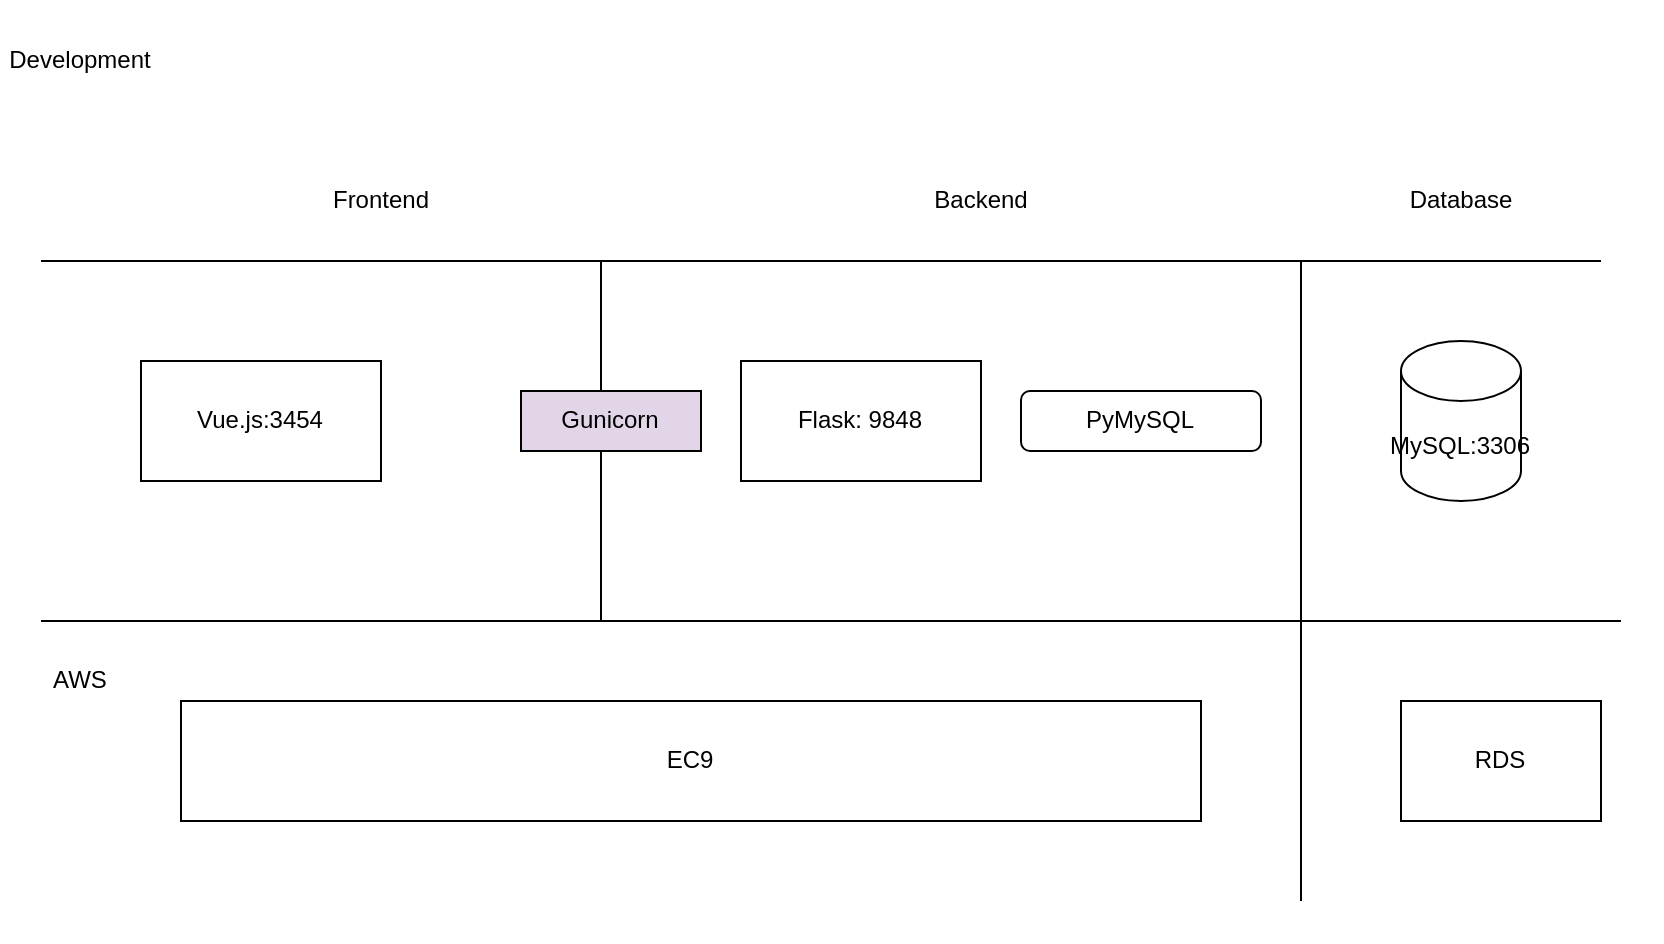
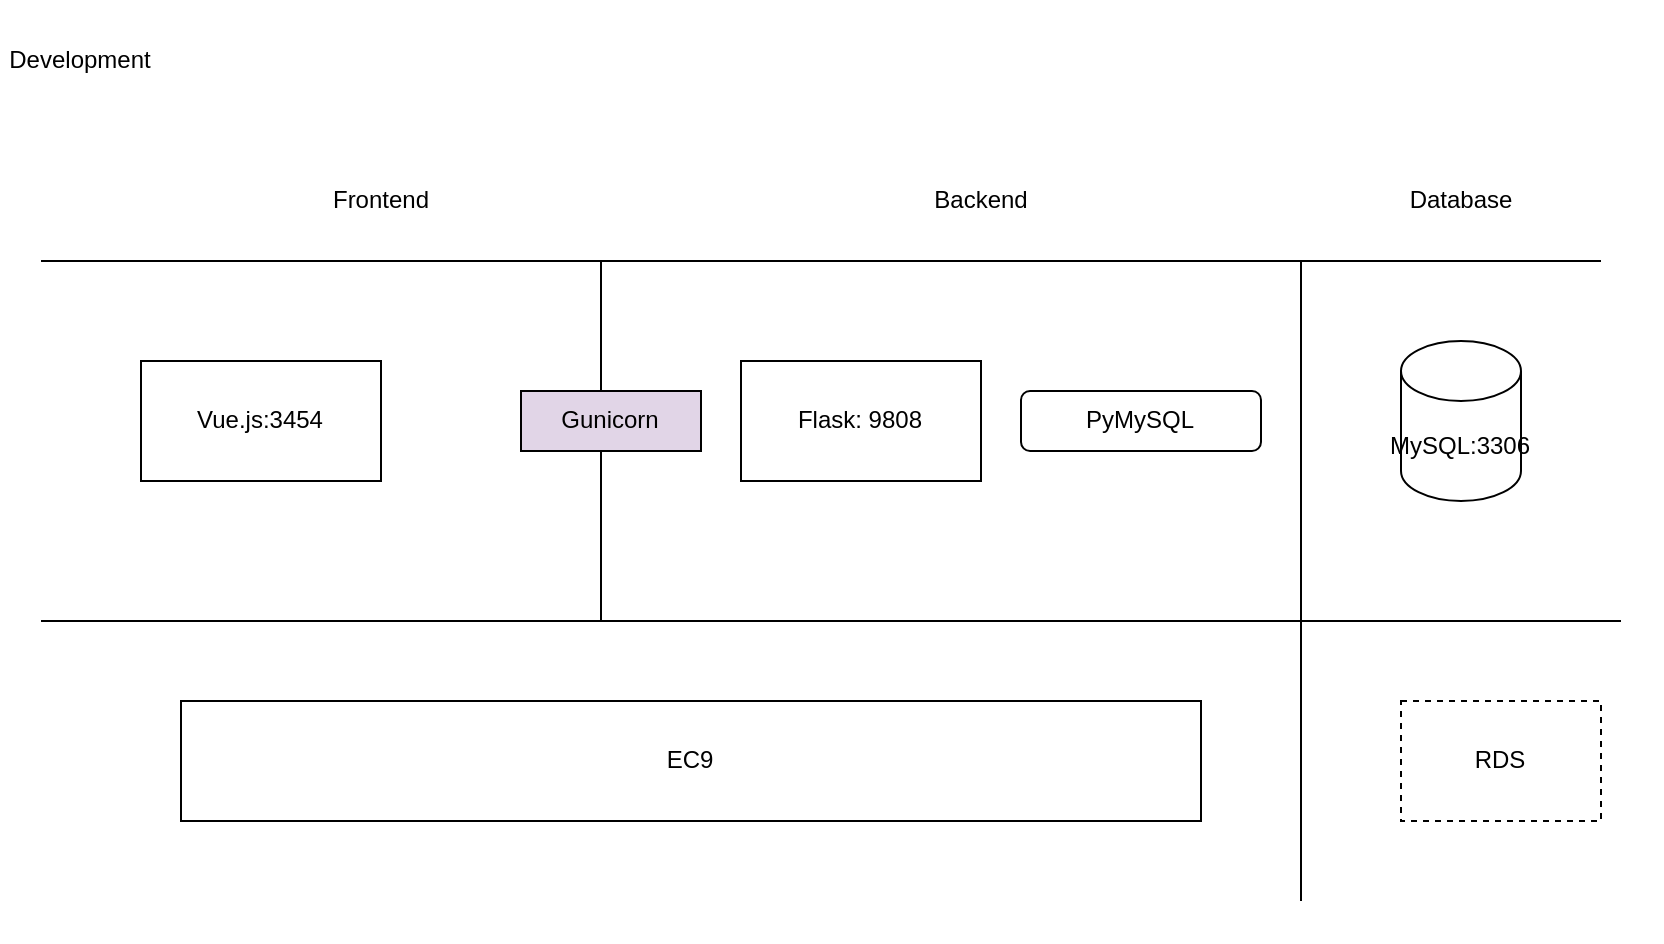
(861, 421) -> (861, 421)
(81, 681) -> none
(1501, 761) -> (1501, 761)
